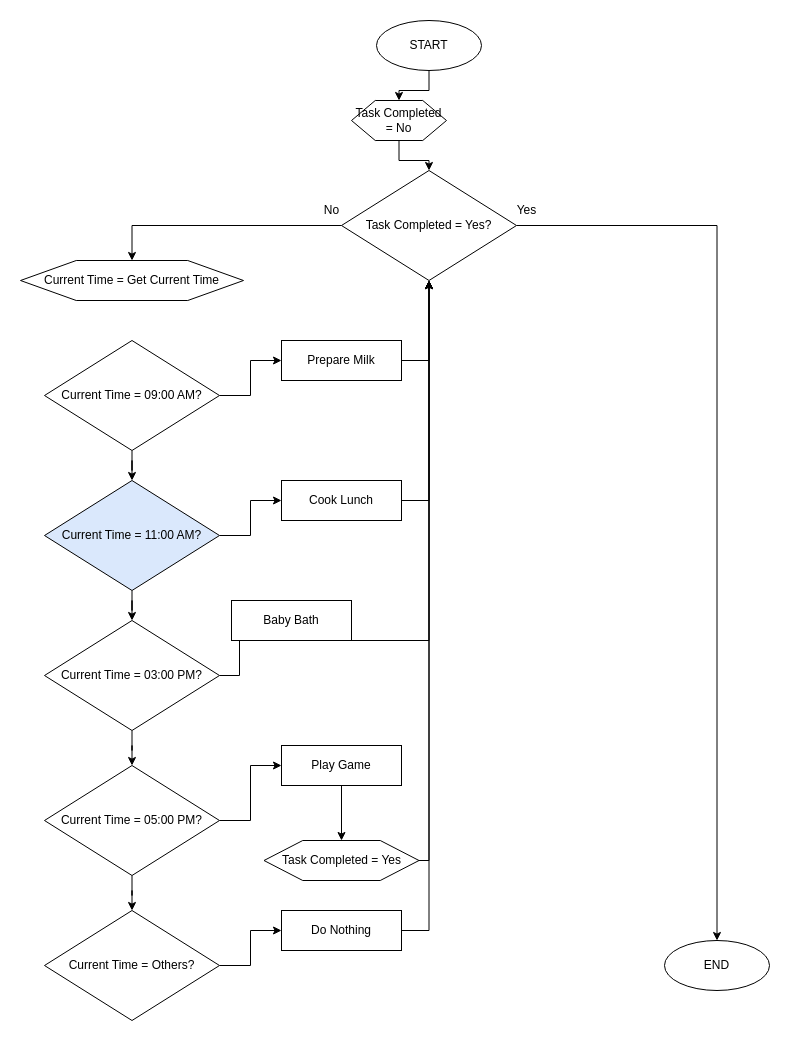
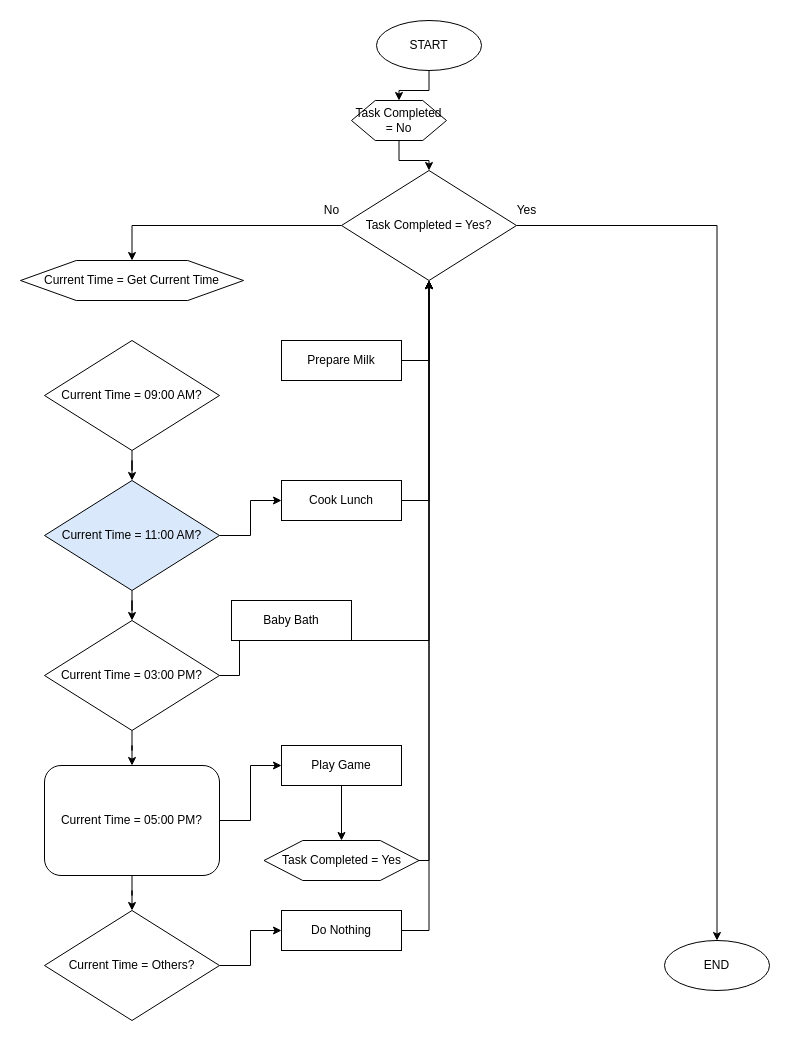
(251, 382) -> none
(132, 821) -> (132, 821)
